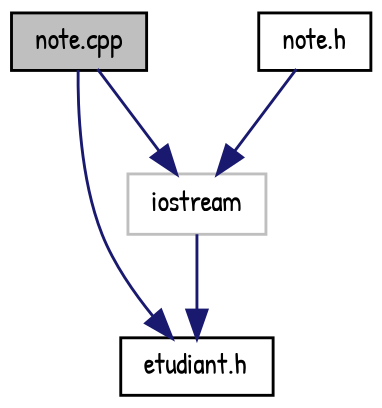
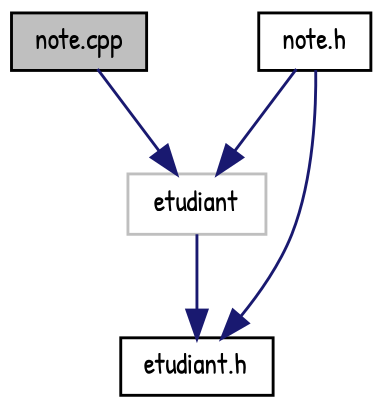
(92, 201) -> (302, 201)
(197, 204) -> (197, 204)
